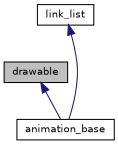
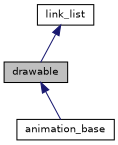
(77, 77) -> (48, 48)
